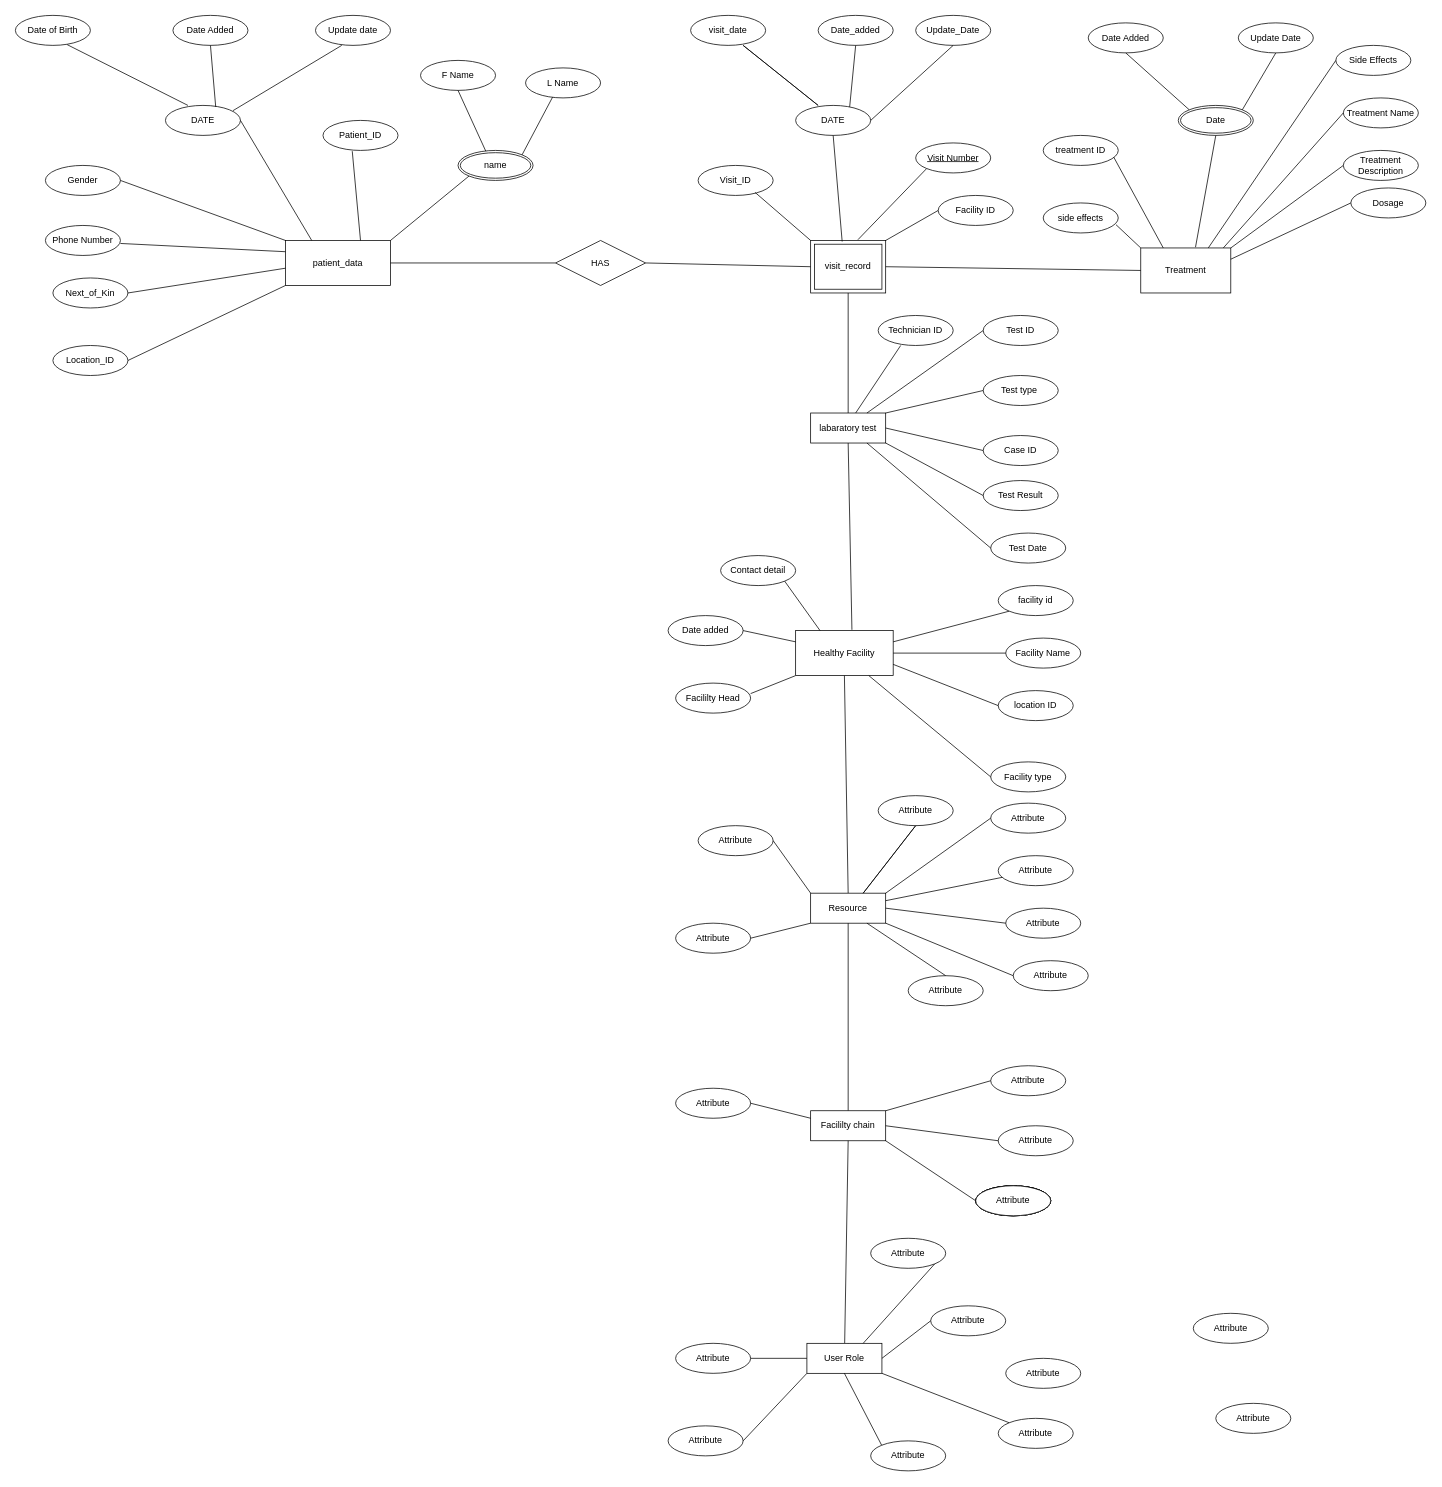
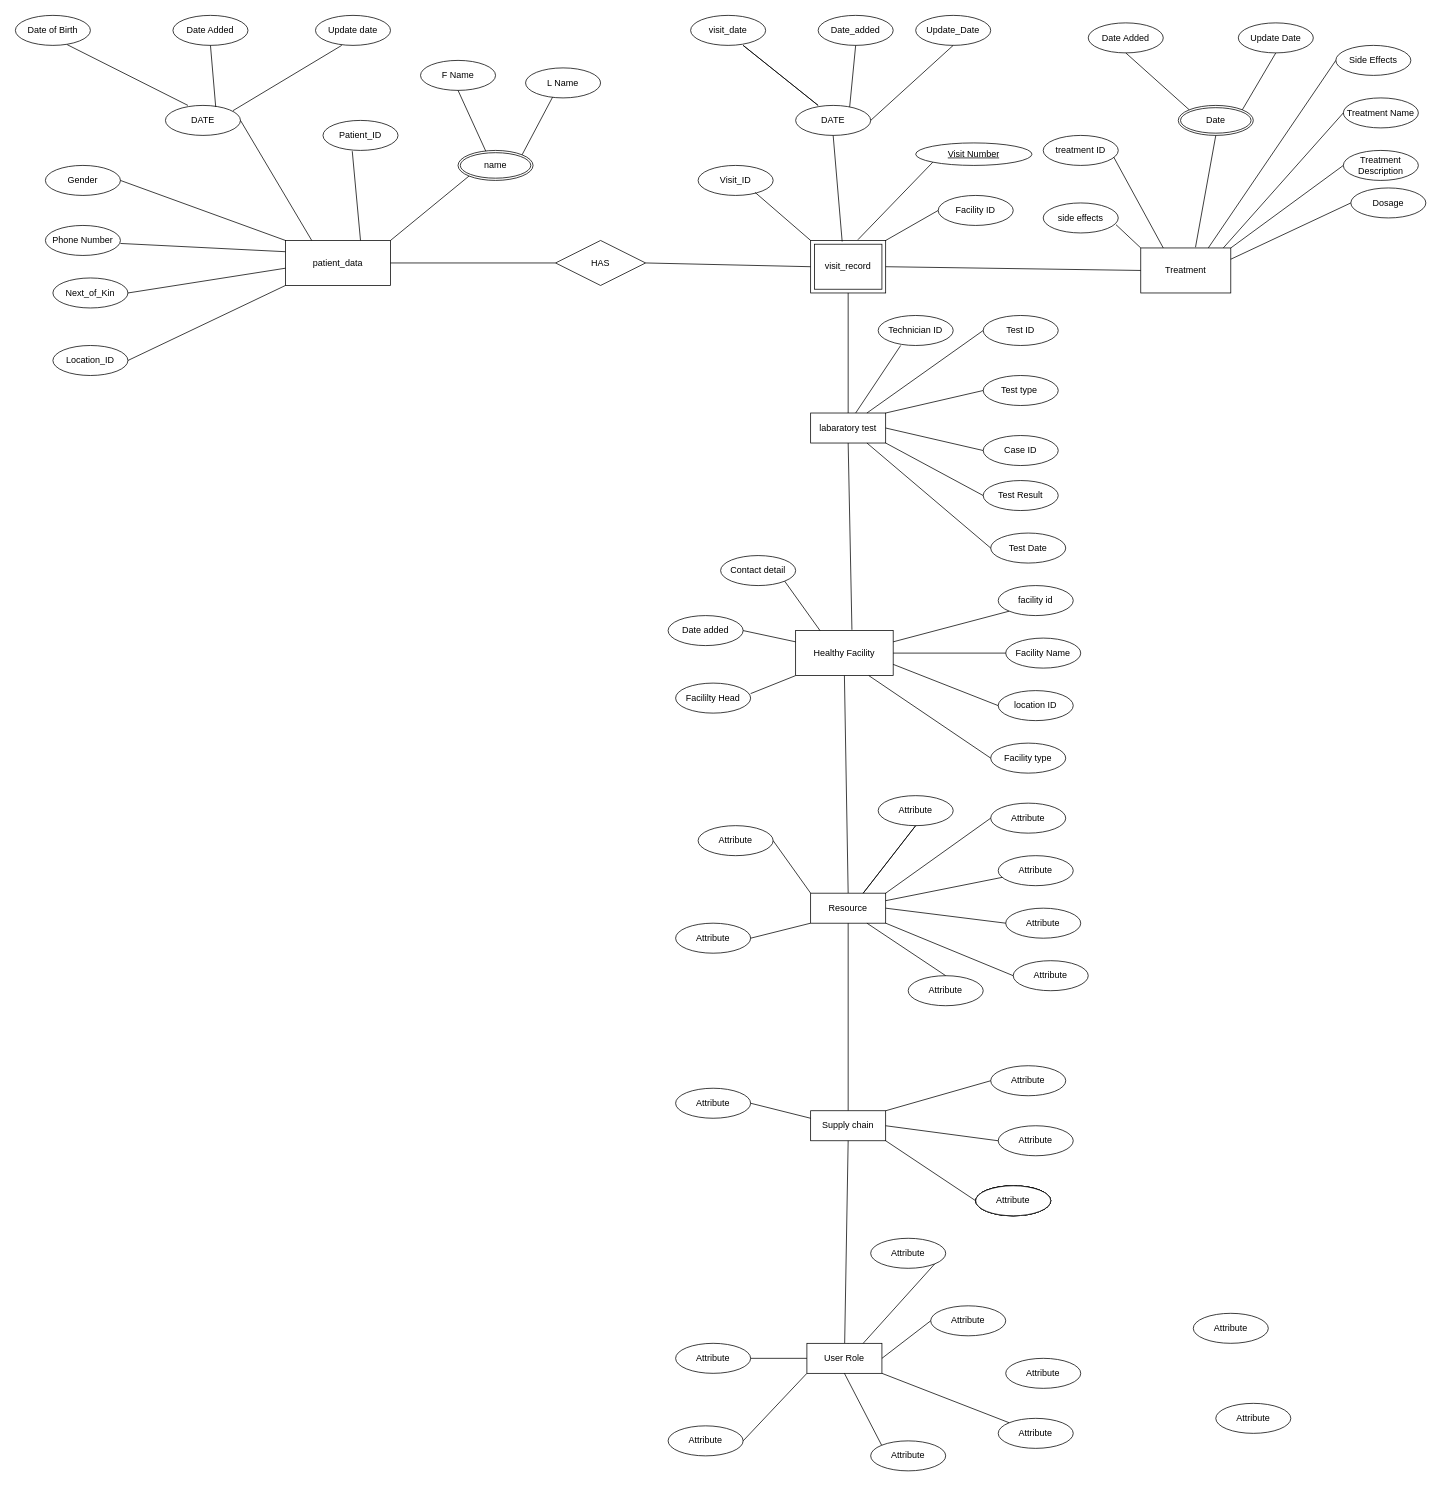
(953, 158) -> (974, 154)
(1028, 777) -> (1028, 758)
(848, 1125) -> (848, 1125)
